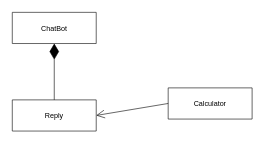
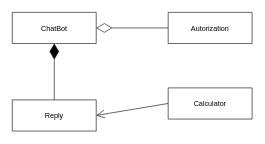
none -> (139, 28)
none -> (210, 28)
